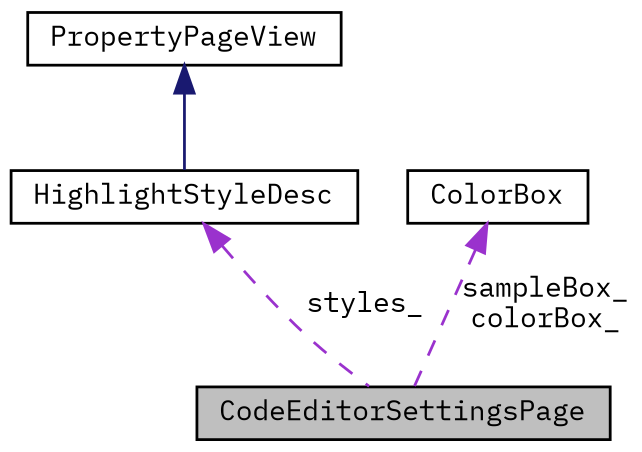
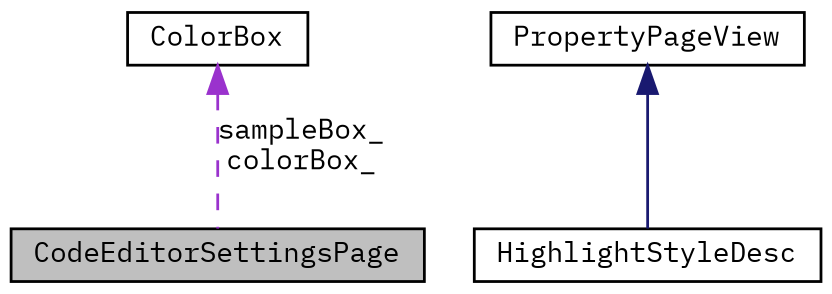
(291, 321) -> none
